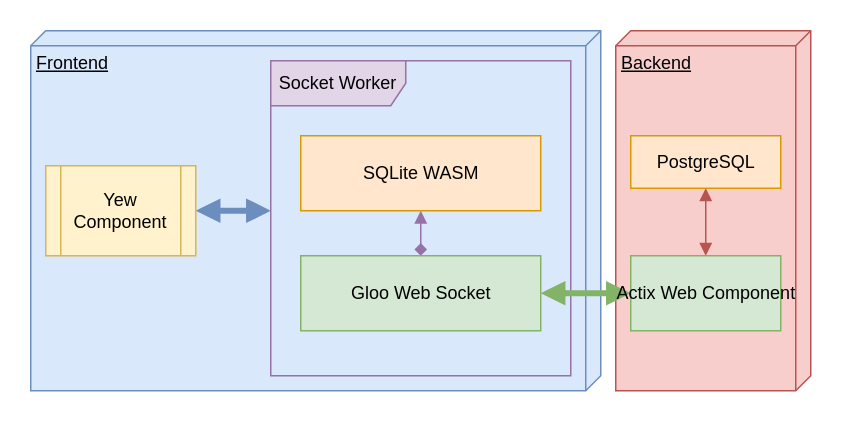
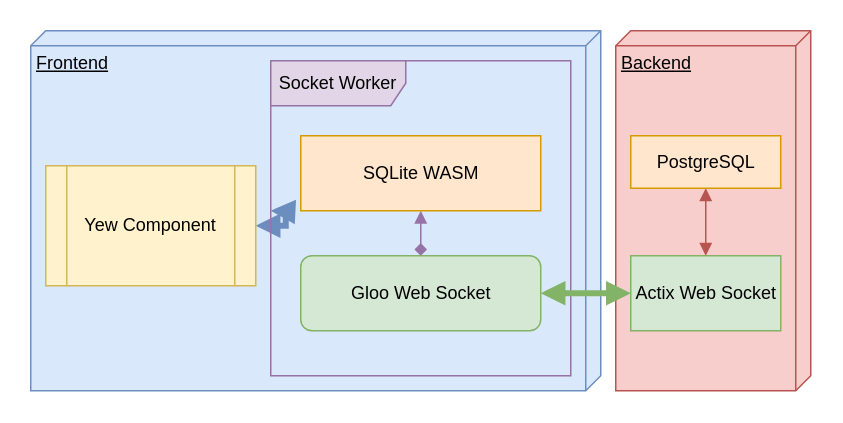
(121, 211) -> (151, 226)
(421, 293) -> (421, 293)
(707, 293) -> (707, 293)
